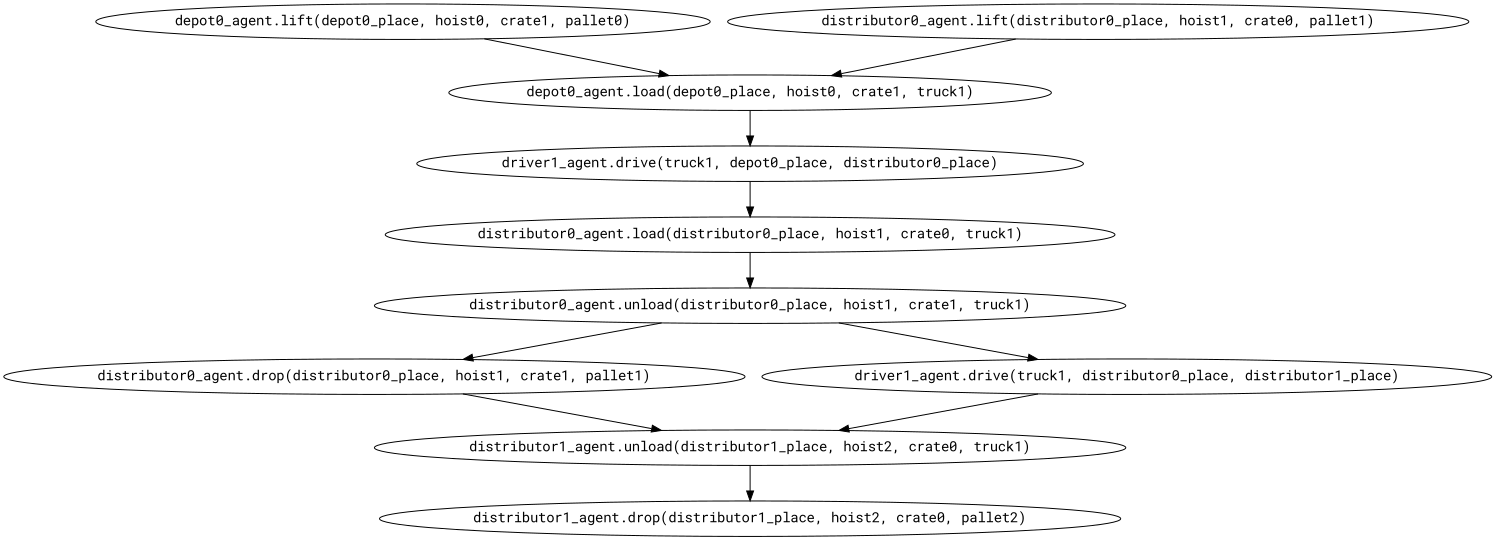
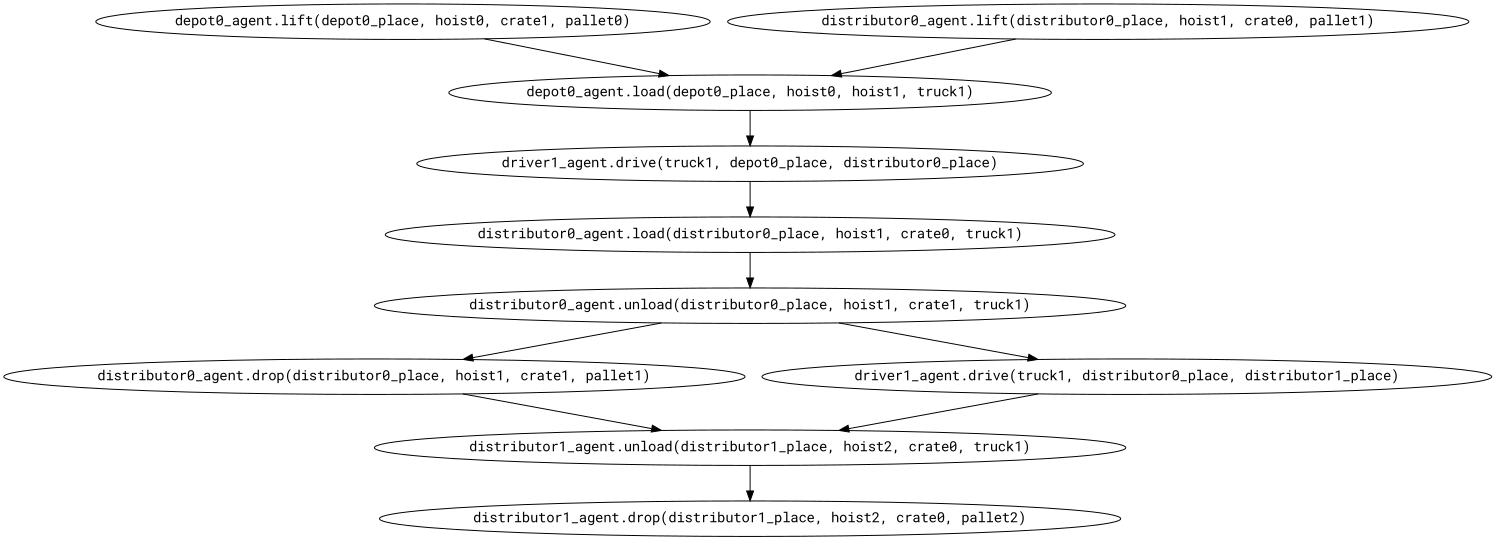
(750, 93) -> (750, 93)
